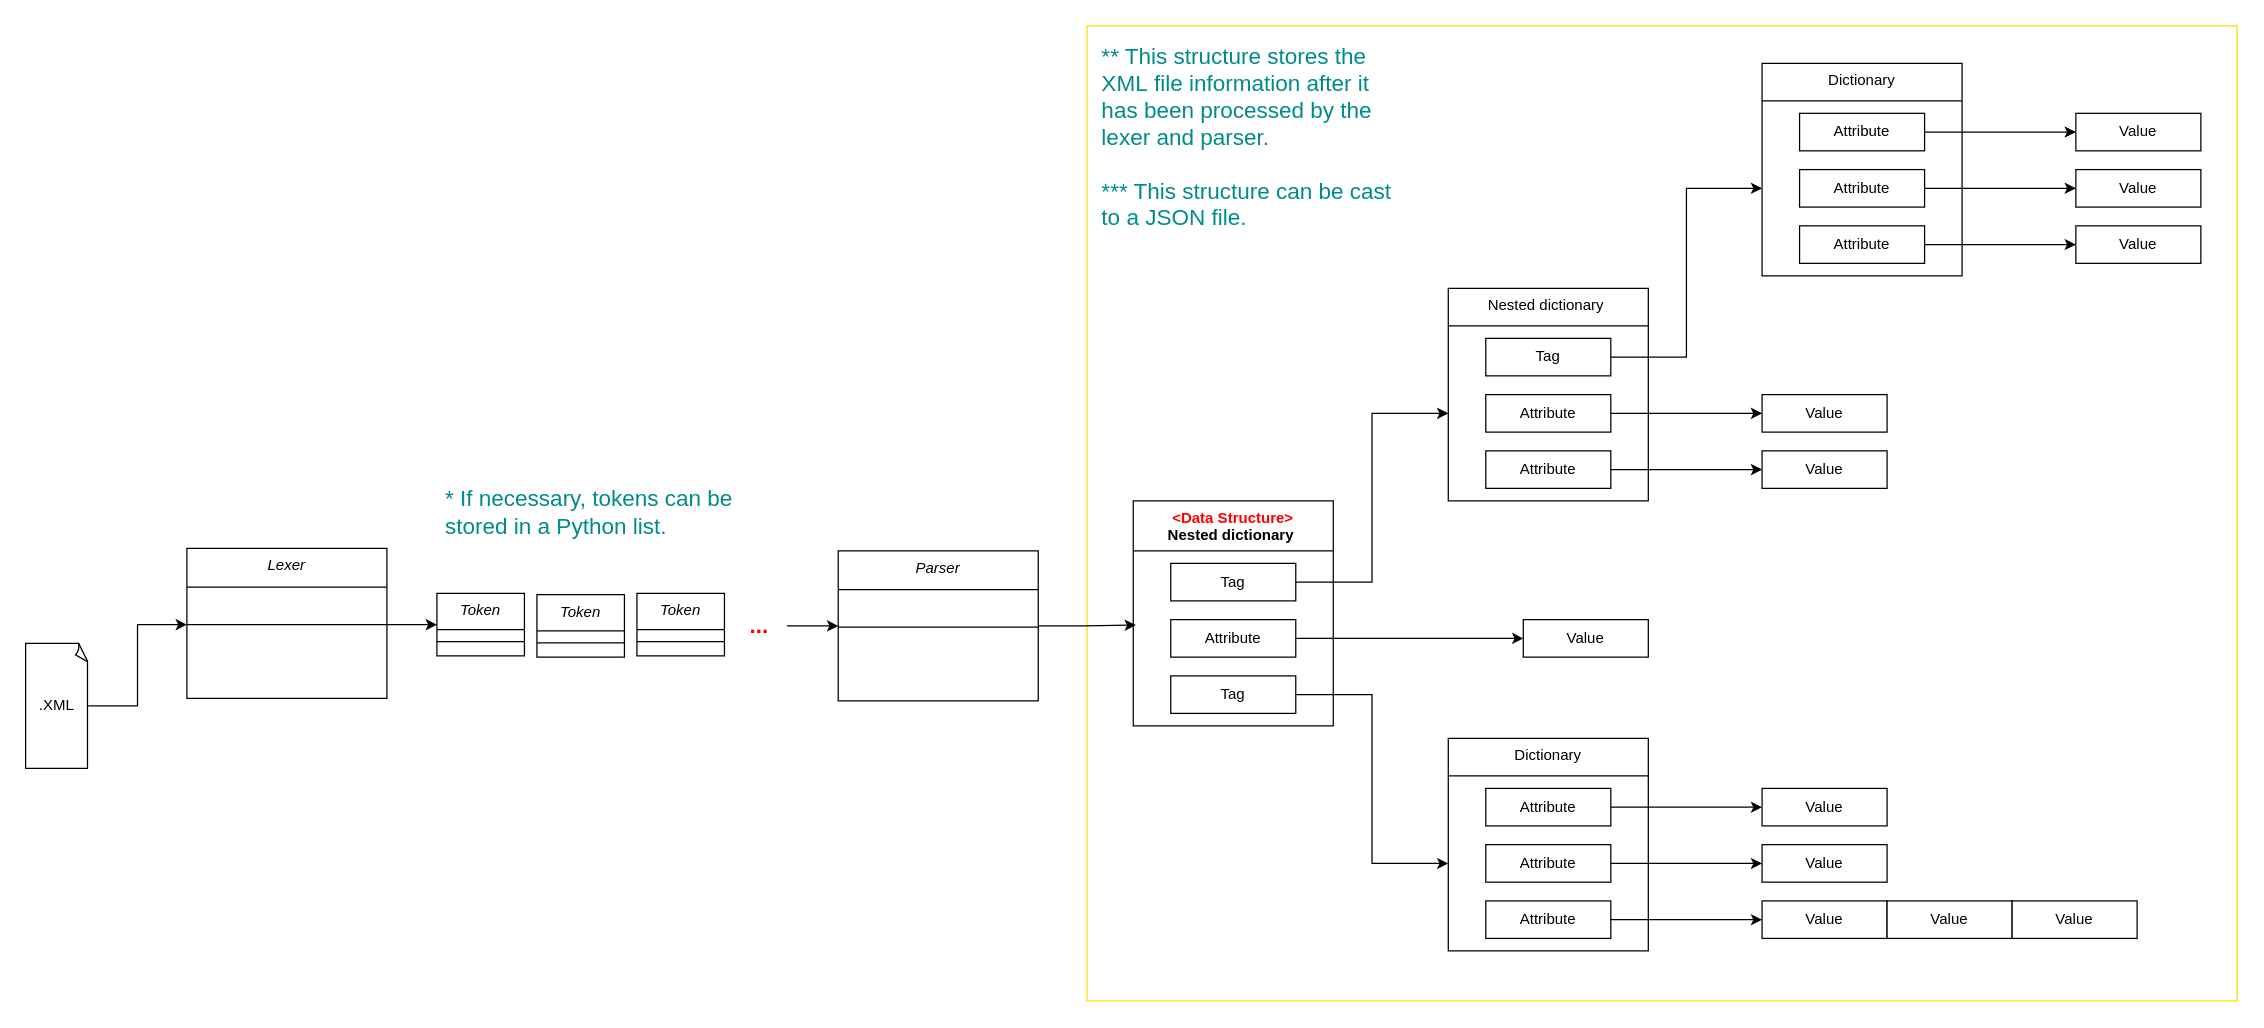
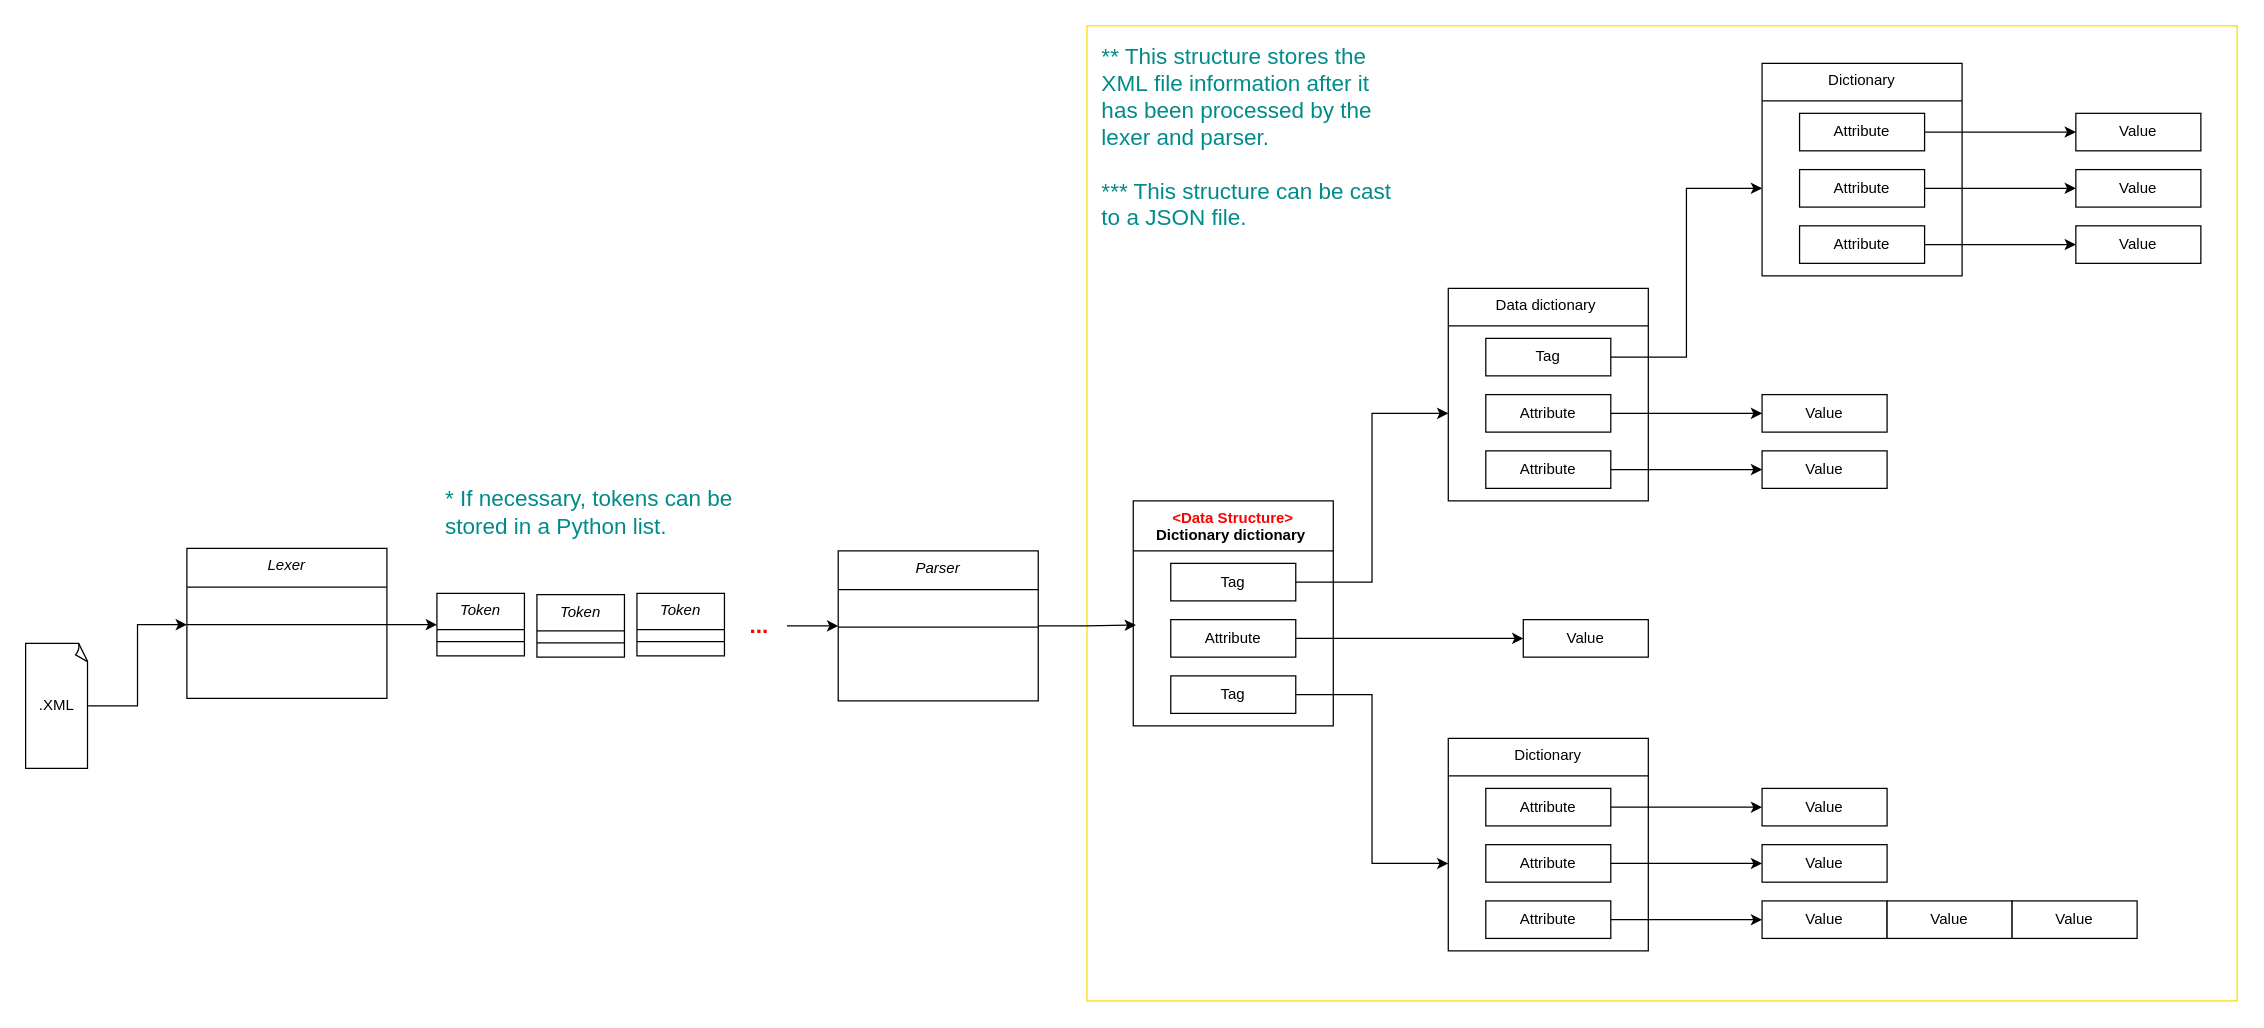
(1548, 306) -> (1548, 306)
(1233, 527) -> (1233, 527)
